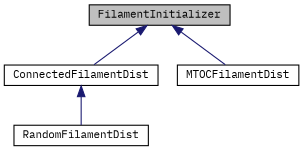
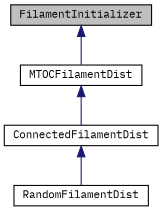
(116, 48) -> (81, 111)
